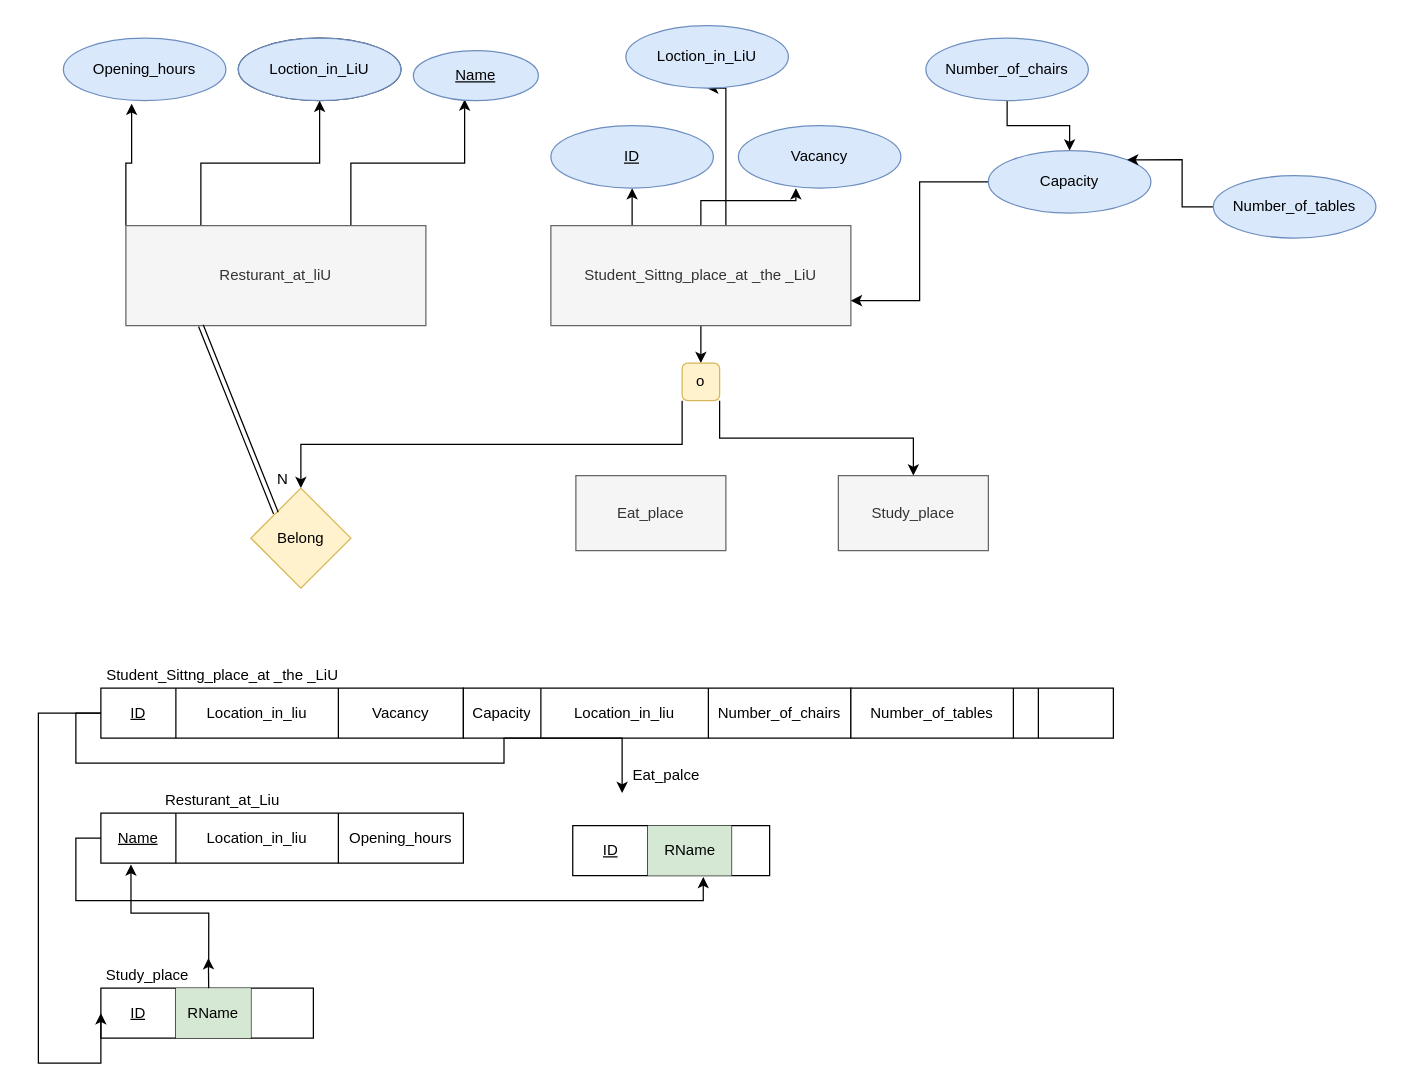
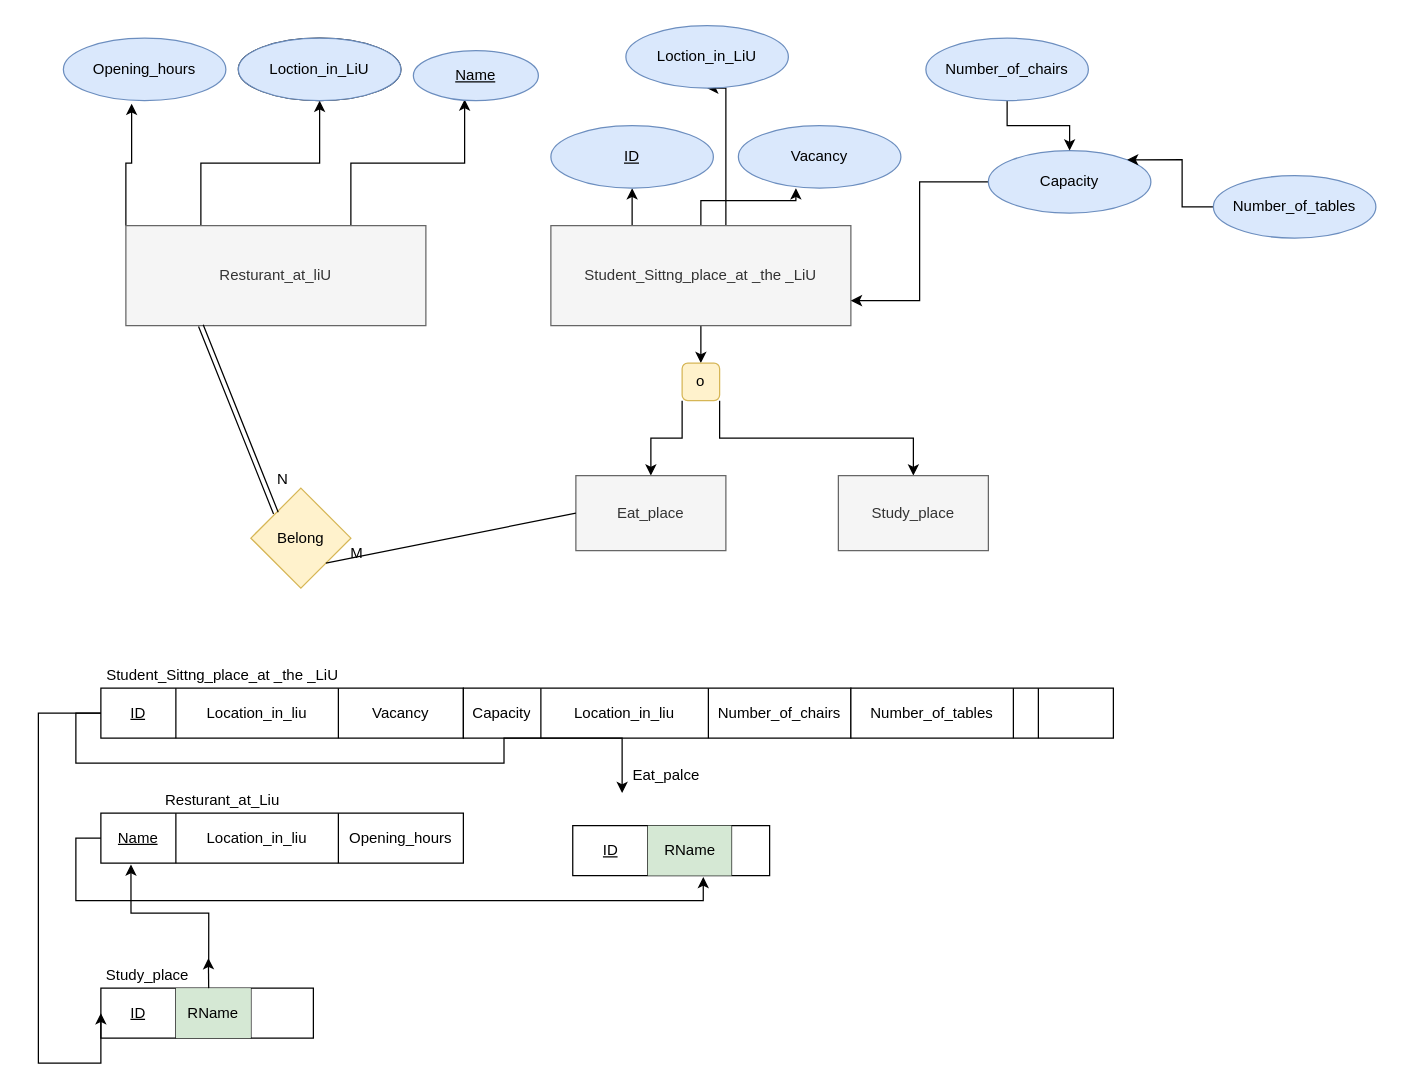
(479, 444) -> (654, 438)
none -> (451, 538)
